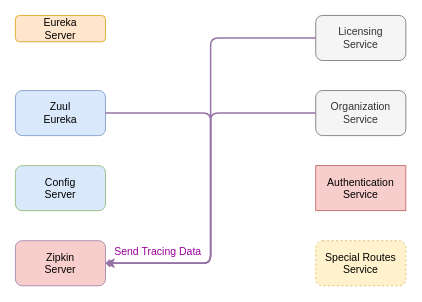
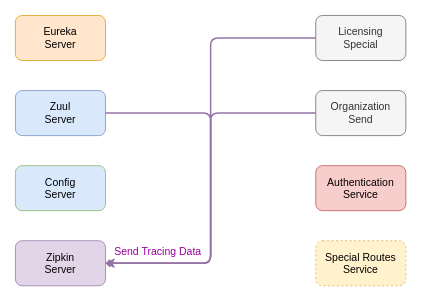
(60, 29) -> (60, 38)
(360, 38) -> (360, 38)
(60, 113) -> (60, 113)
(360, 113) -> (360, 113)
(360, 188) -> (360, 188)
(60, 263) -> (60, 263)
